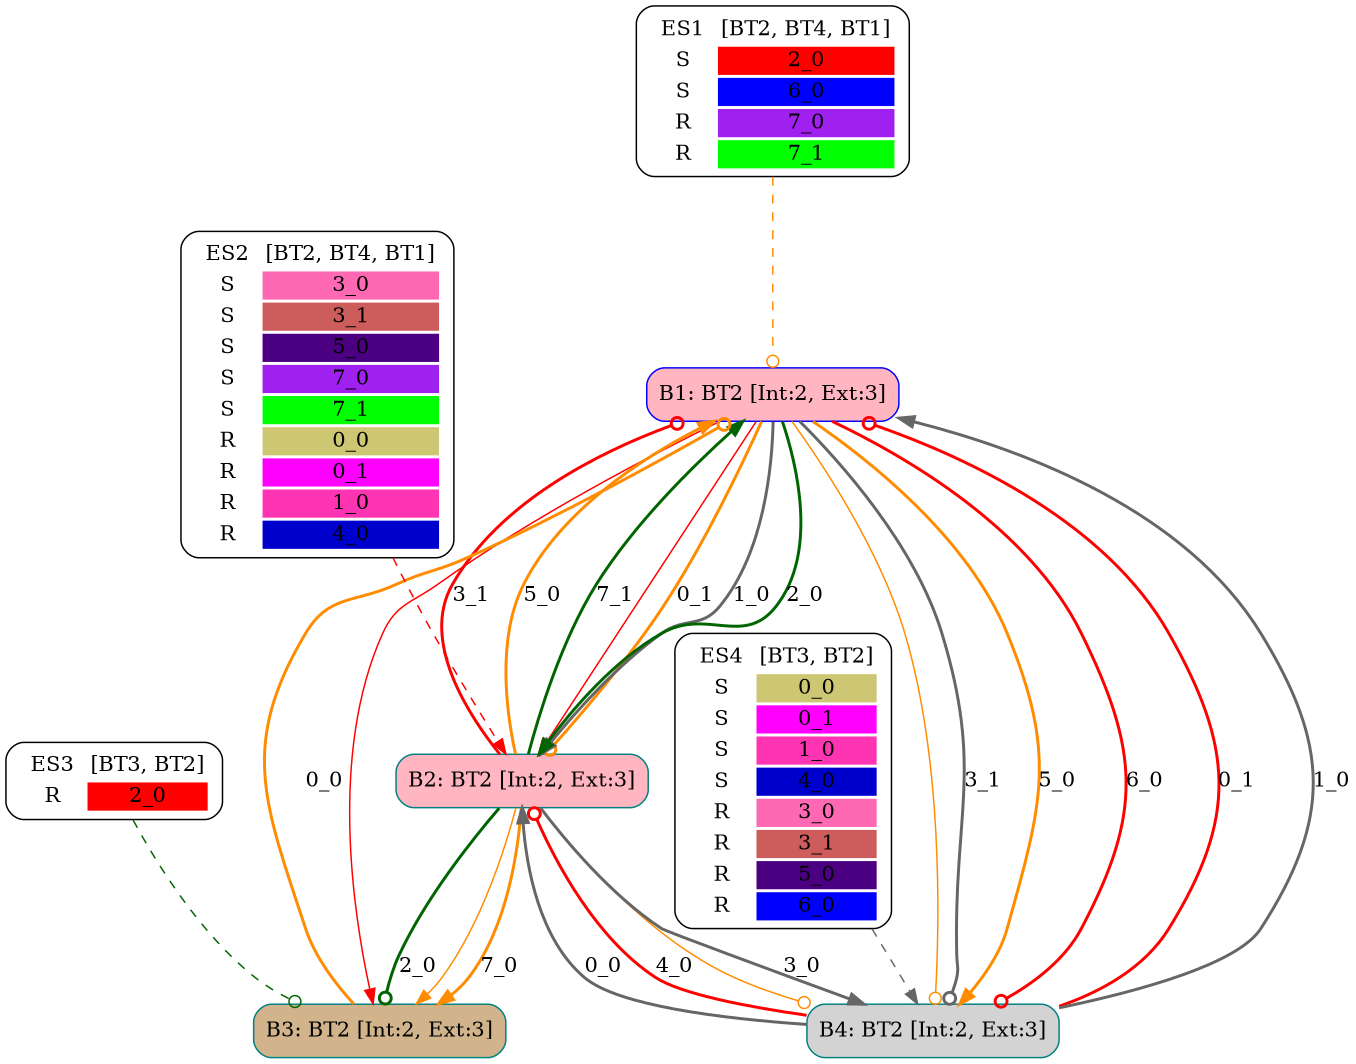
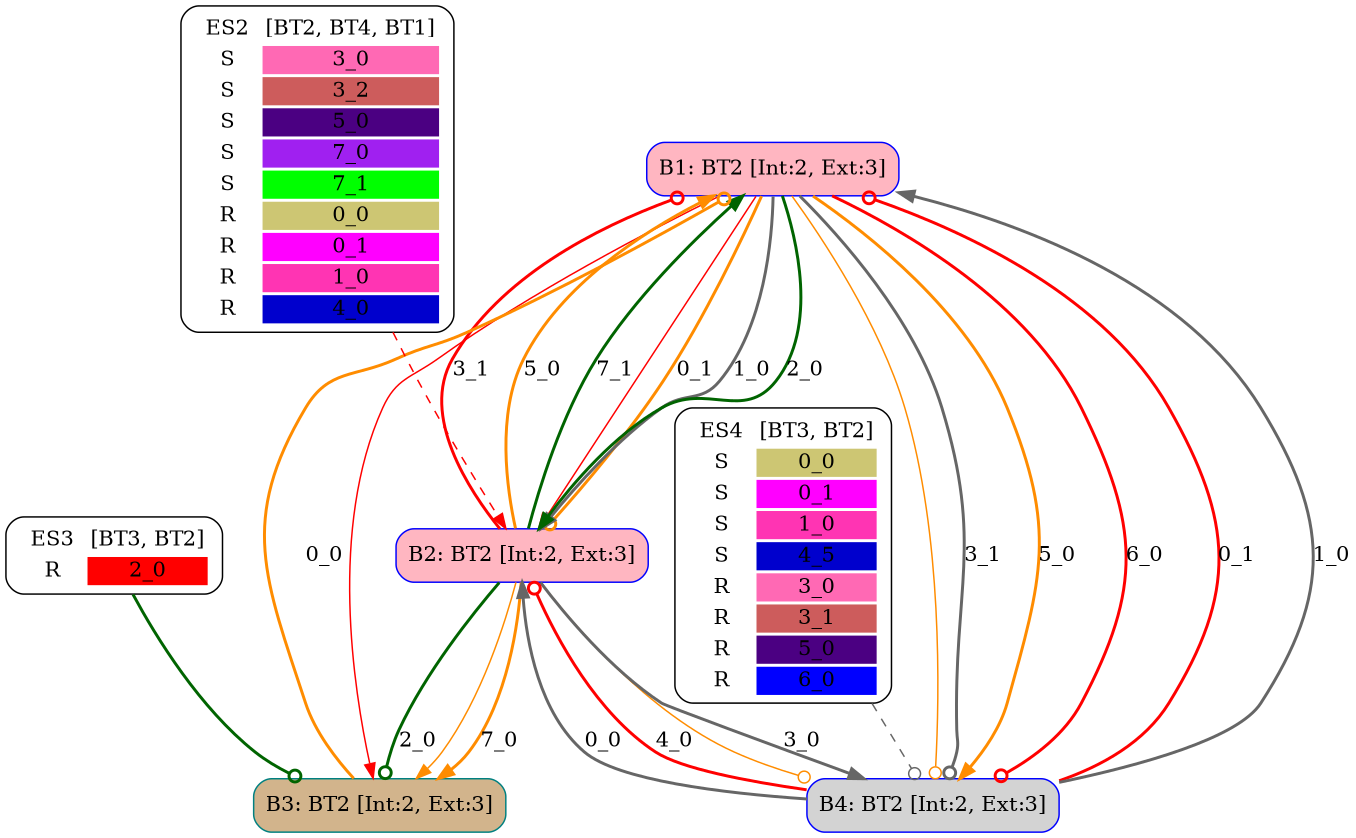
(773, 91) -> none
(351, 316) -> (351, 90)
(522, 781) -> (522, 556)
(817, 781) -> (817, 556)
(199, 920) -> (199, 695)
(891, 960) -> (892, 736)
(933, 1031) -> (933, 805)
